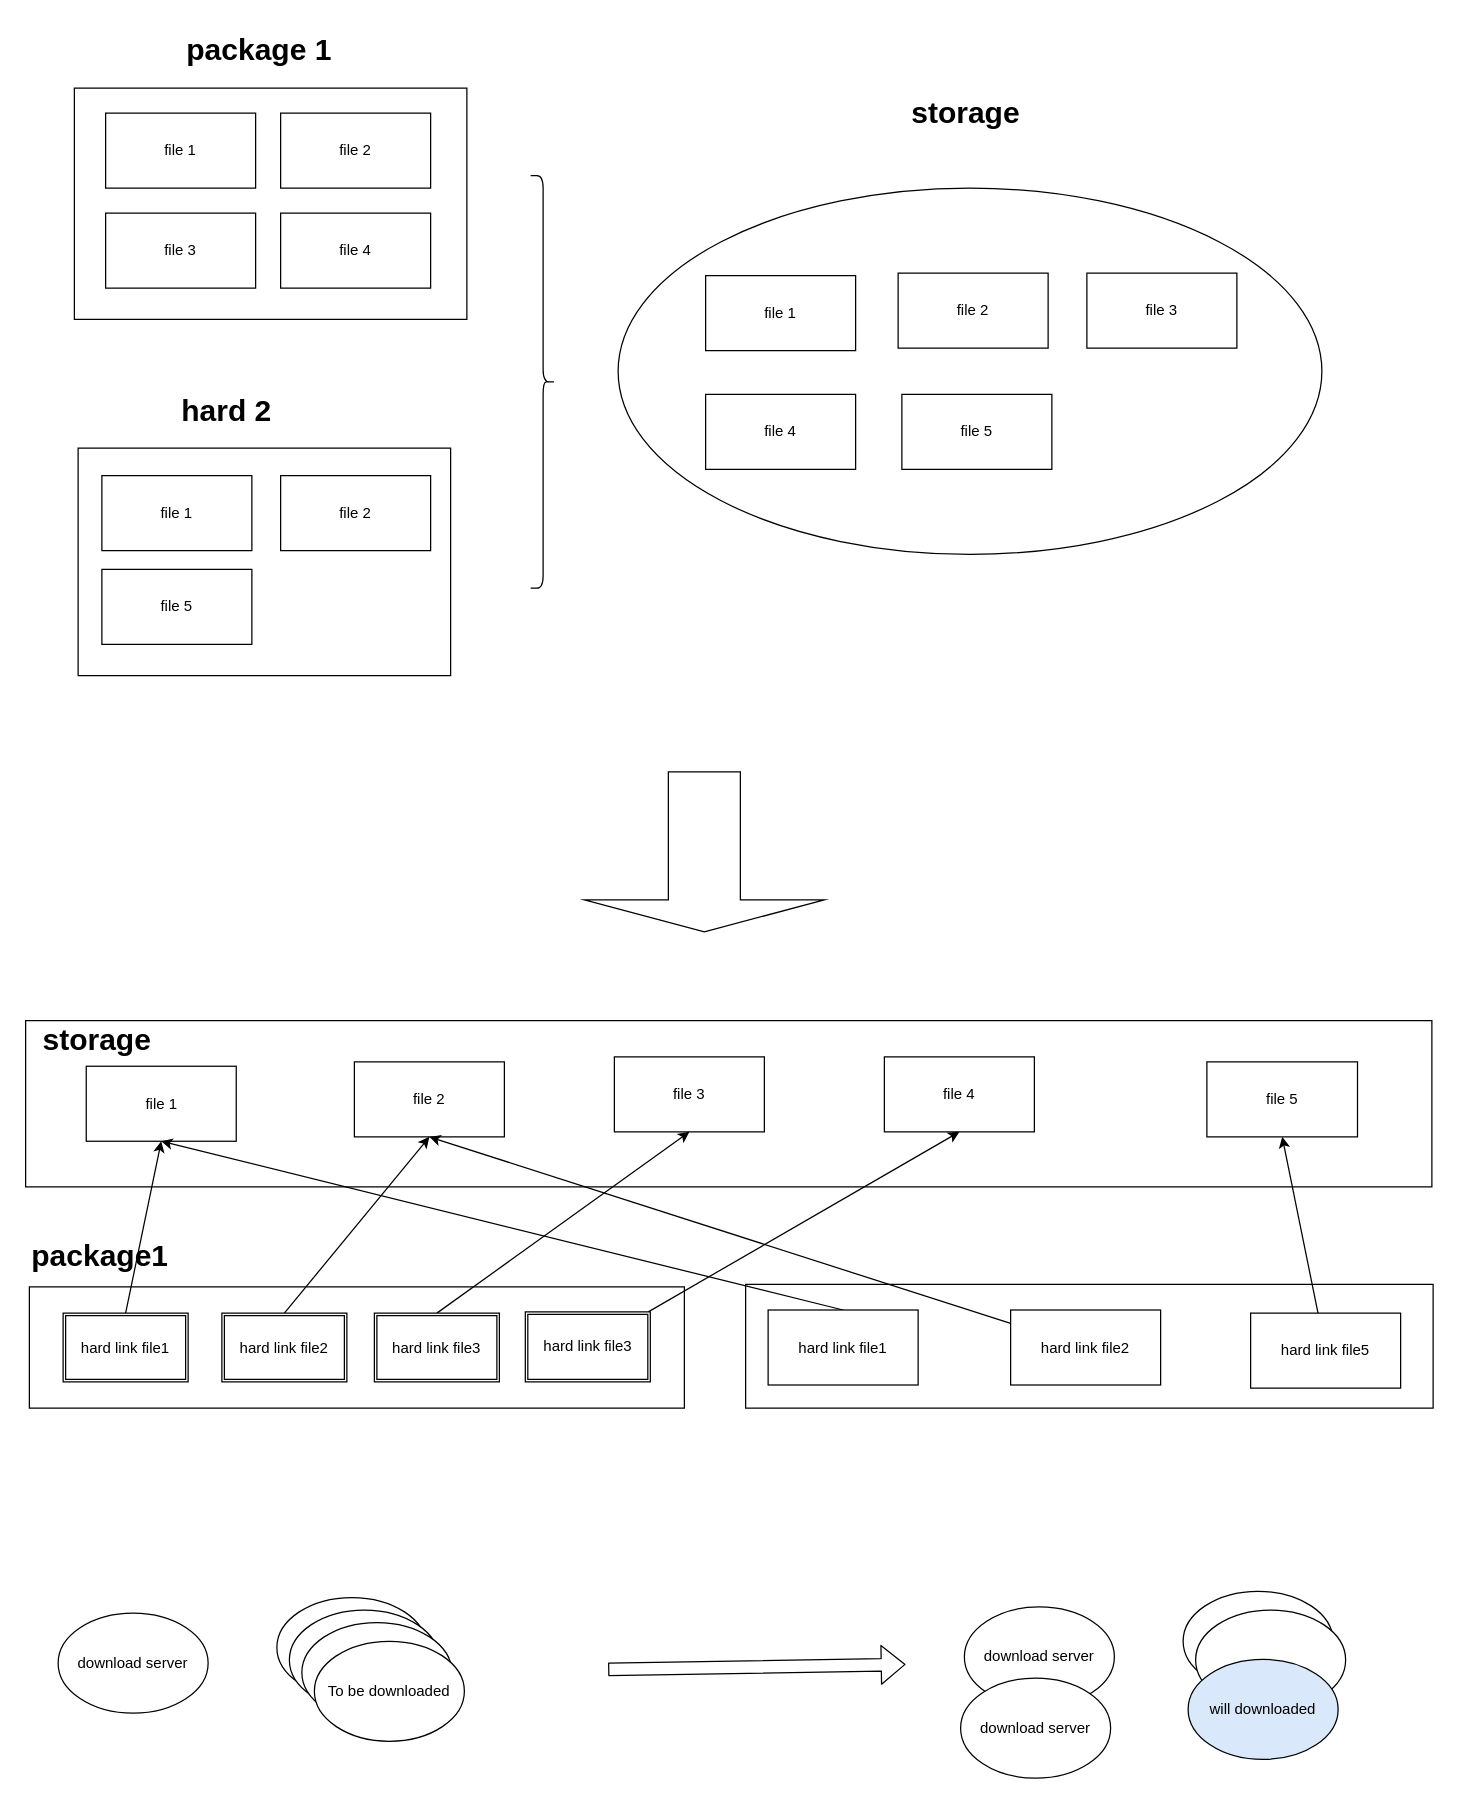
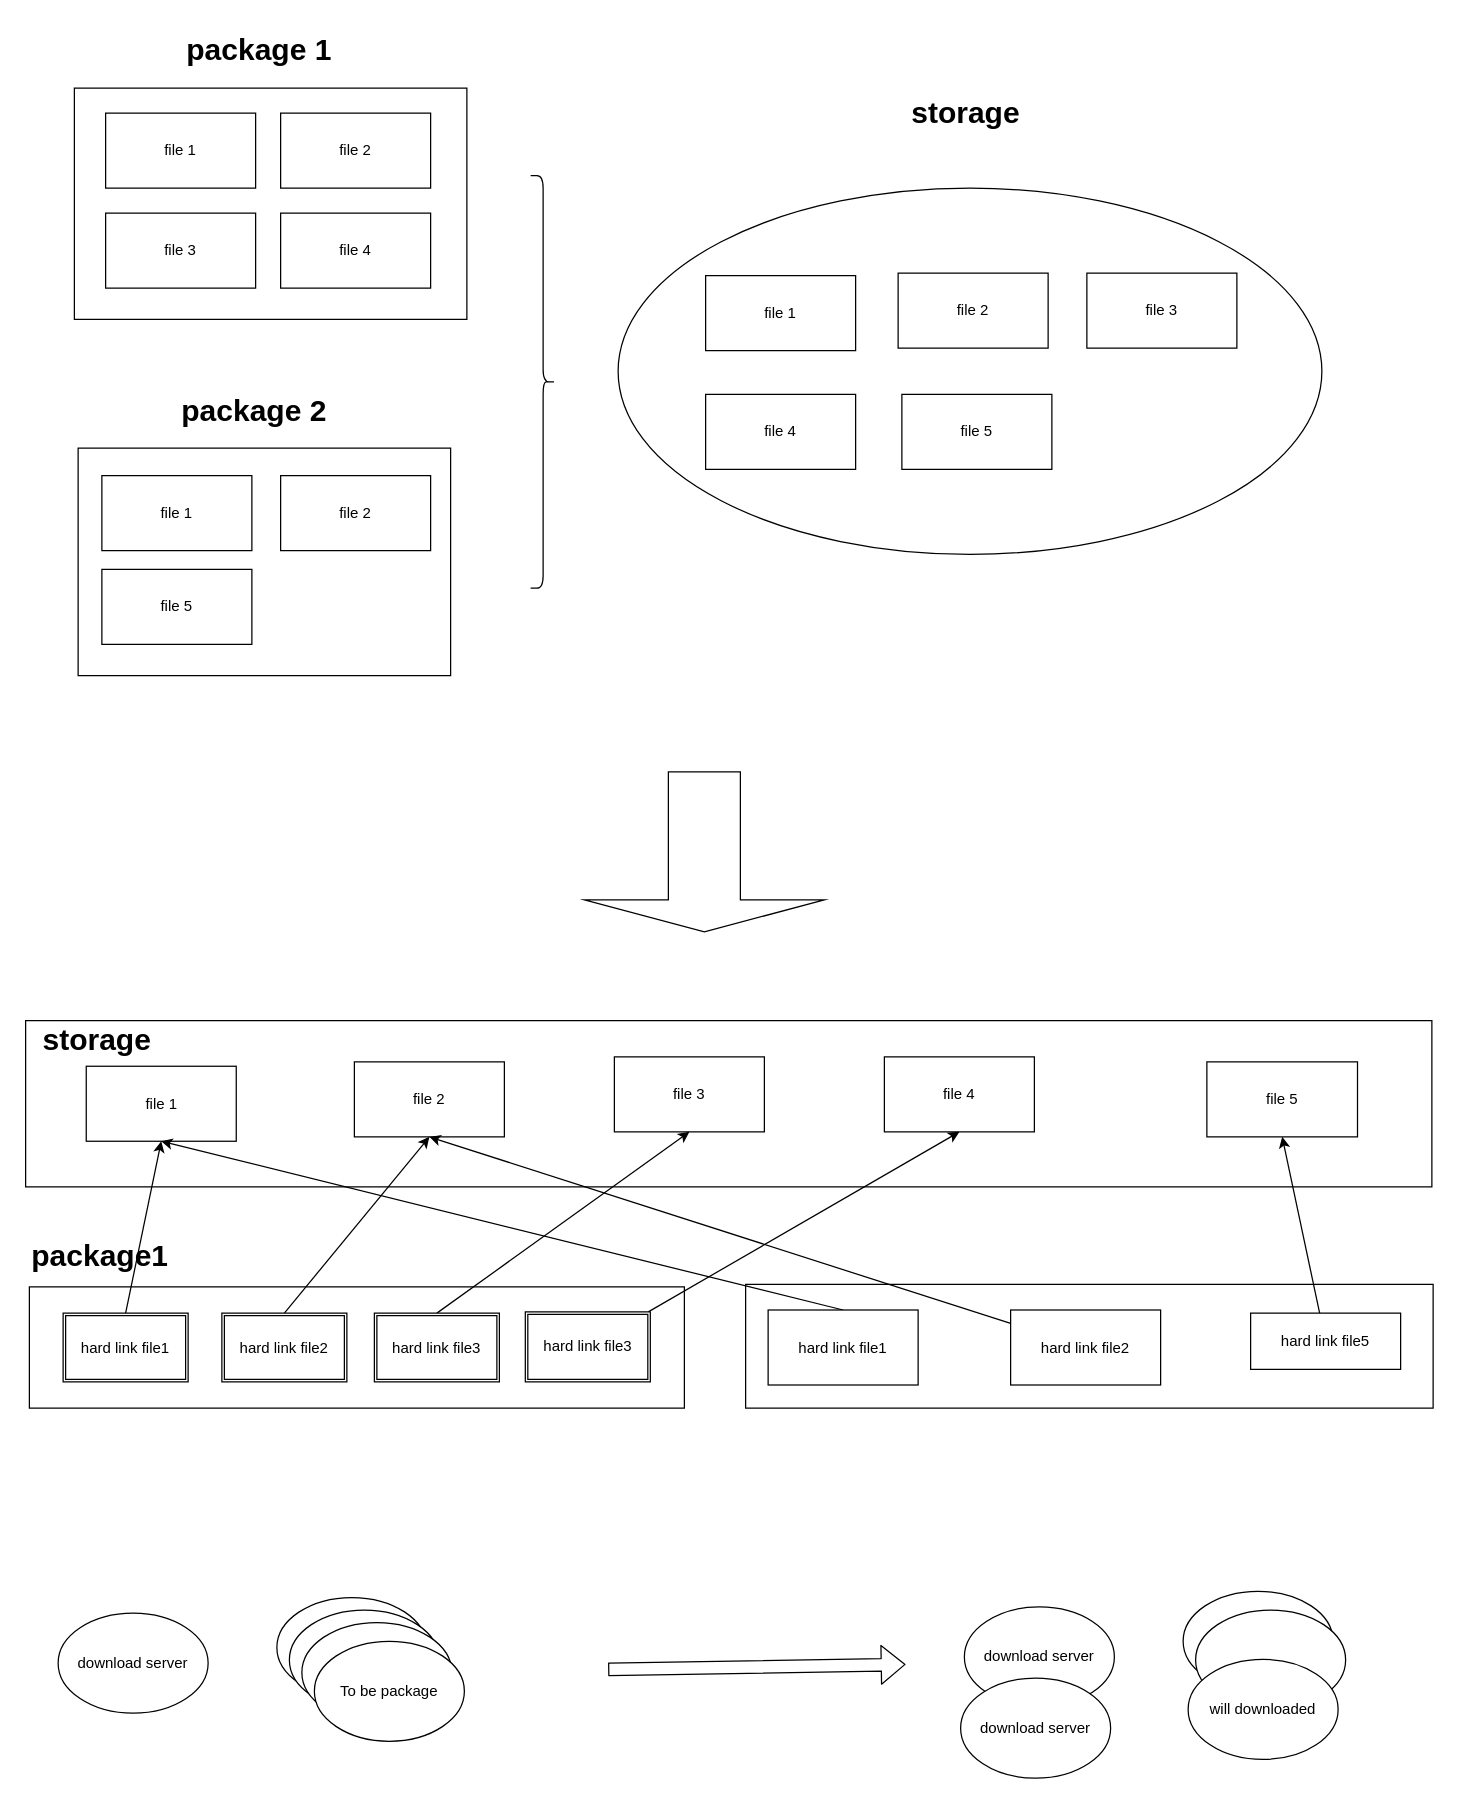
(205, 383) -> (218, 383)
(1326, 1351) -> (1326, 1341)
(389, 1692) -> (389, 1692)
(1263, 1709) -> (1263, 1709)
